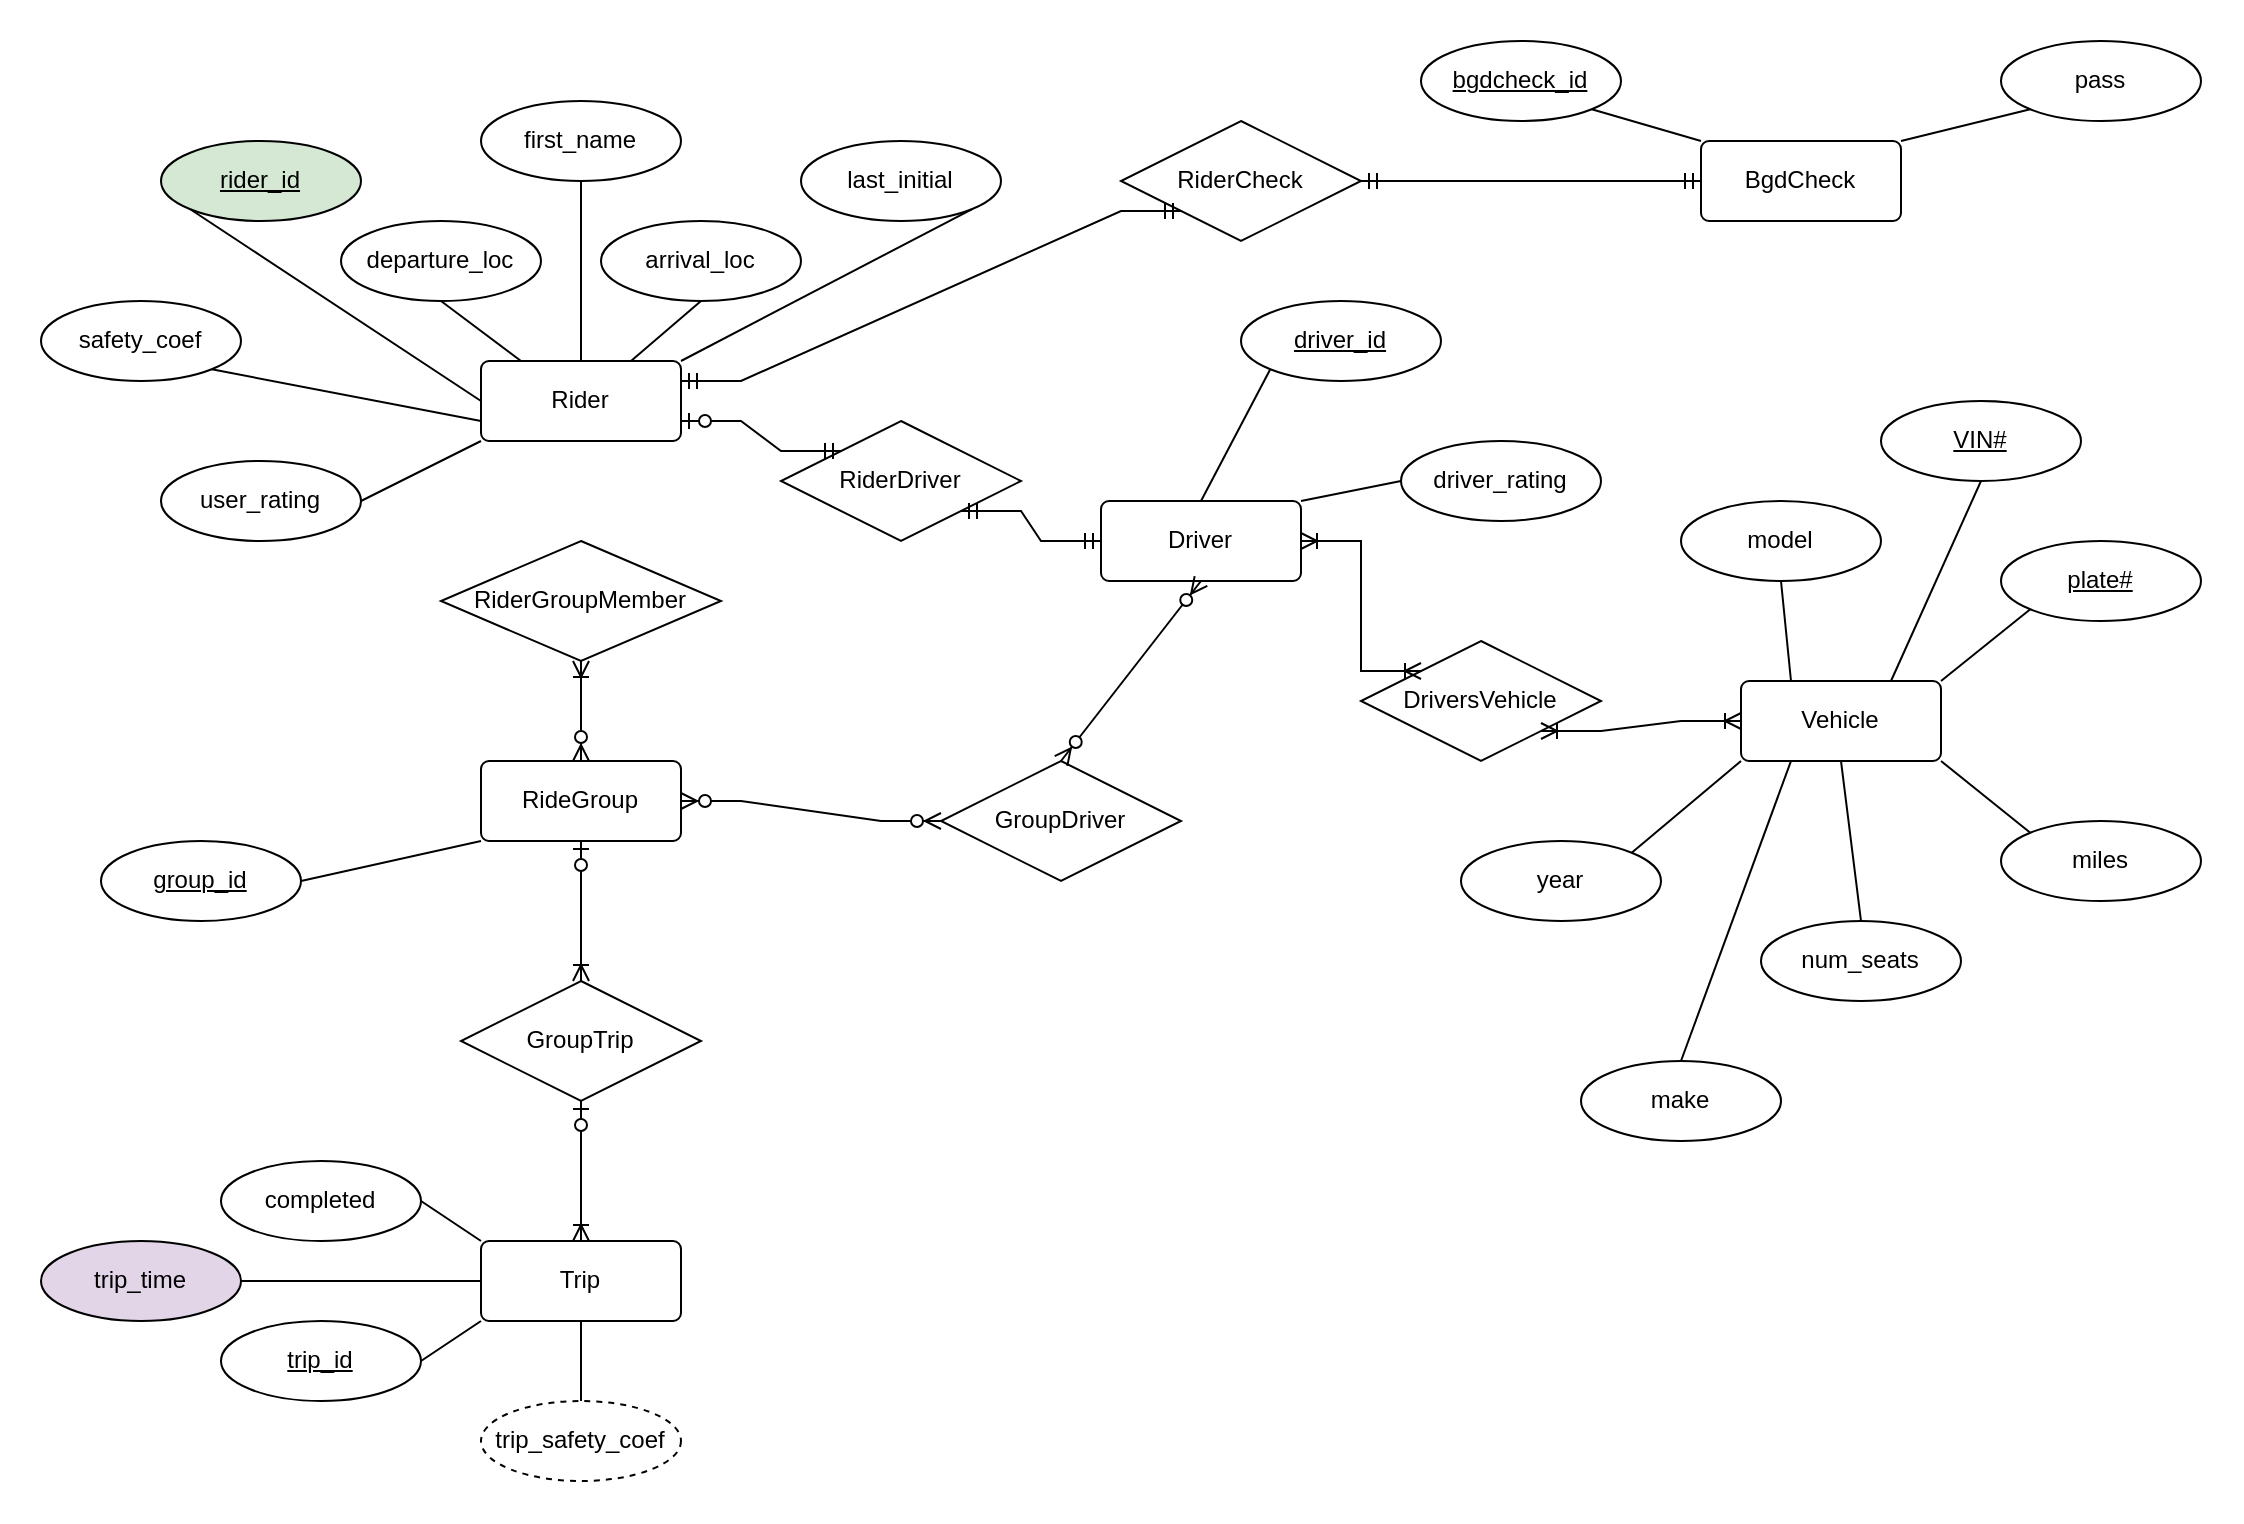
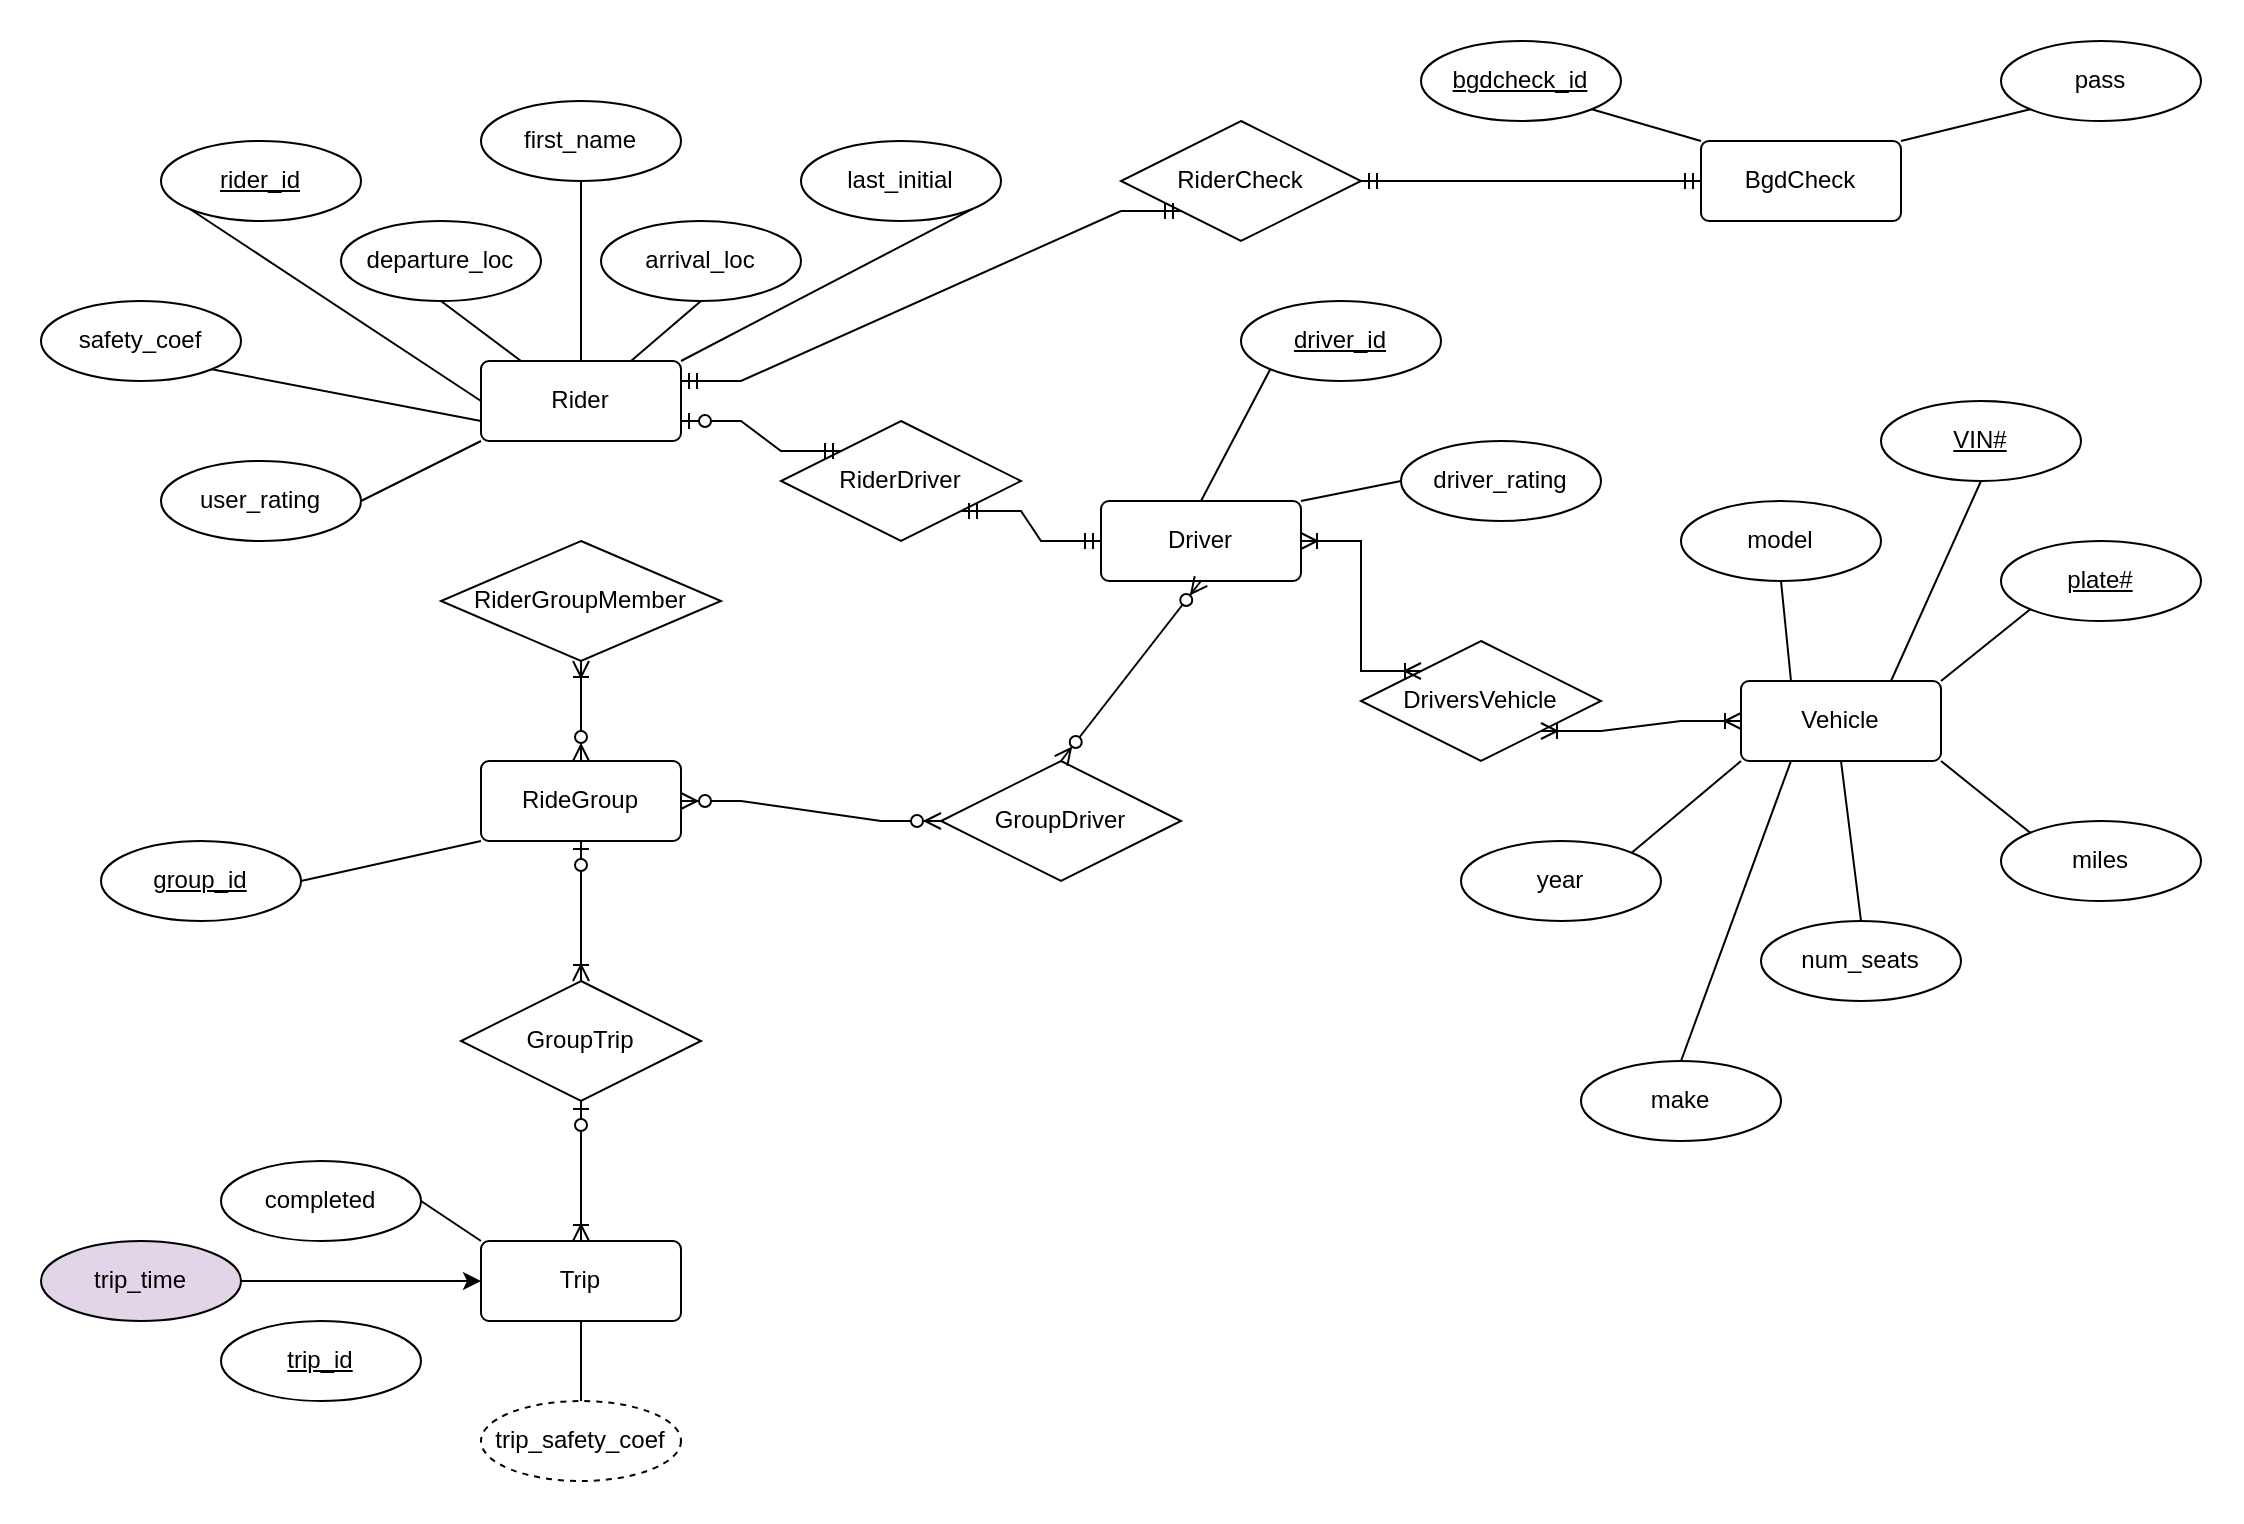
(261, 181) -> (261, 181)
(471, 1281) -> (466, 1281)
(451, 1341) -> none
